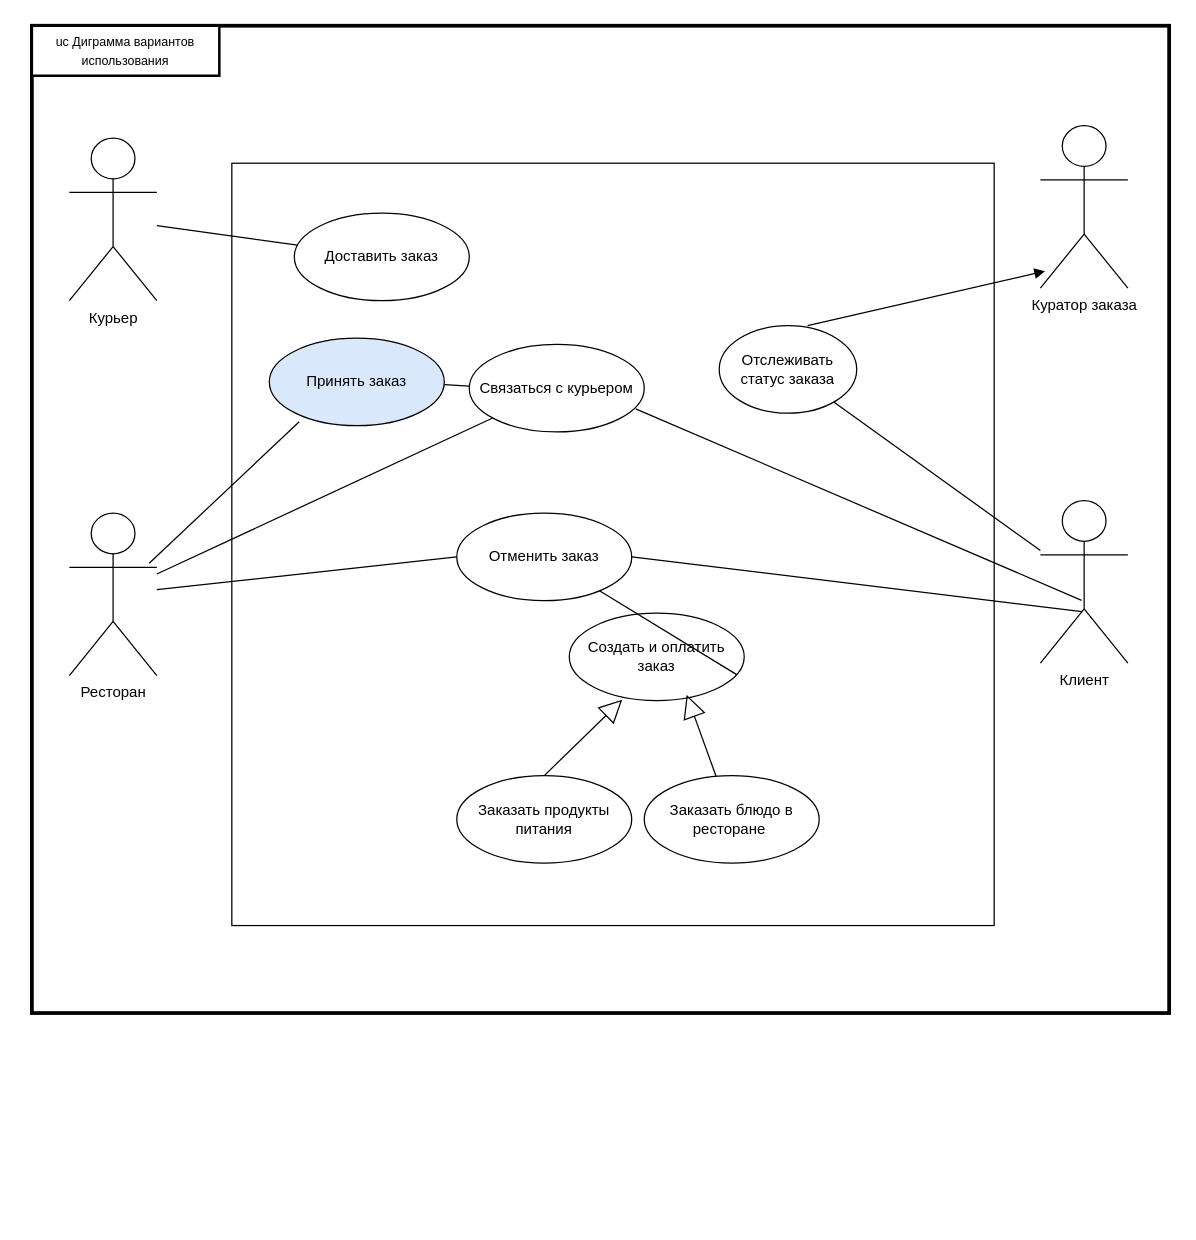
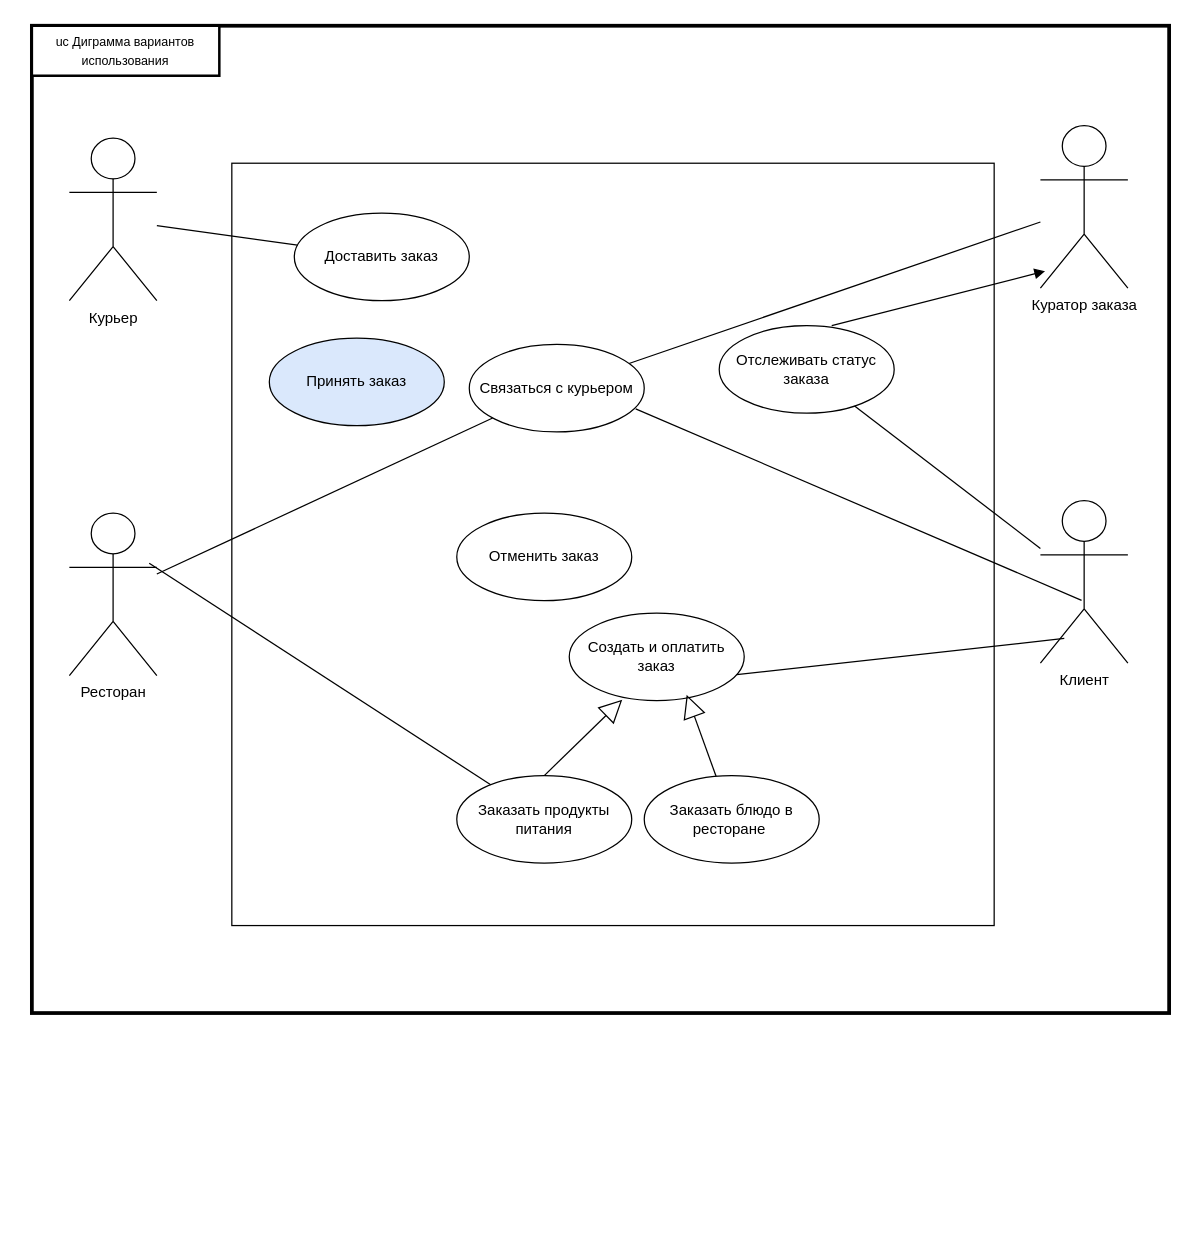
(788, 369) -> (807, 369)
(457, 385) -> (834, 293)
(224, 492) -> (320, 674)
(306, 573) -> none
(855, 584) -> none
(668, 633) -> (895, 657)
